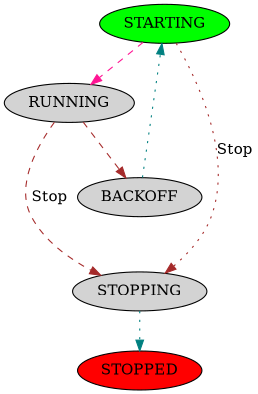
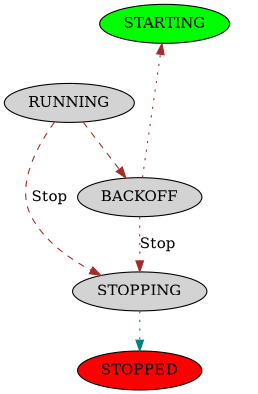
(121, 60) -> none
(151, 116) -> (151, 116)
(217, 158) -> (140, 239)
